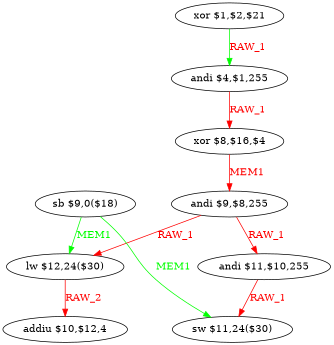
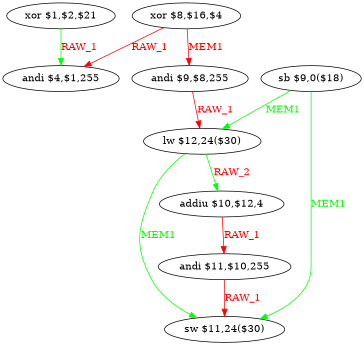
(230, 106) -> (127, 46)
(245, 232) -> (223, 232)
none -> (140, 237)
(65, 294) -> (211, 169)
